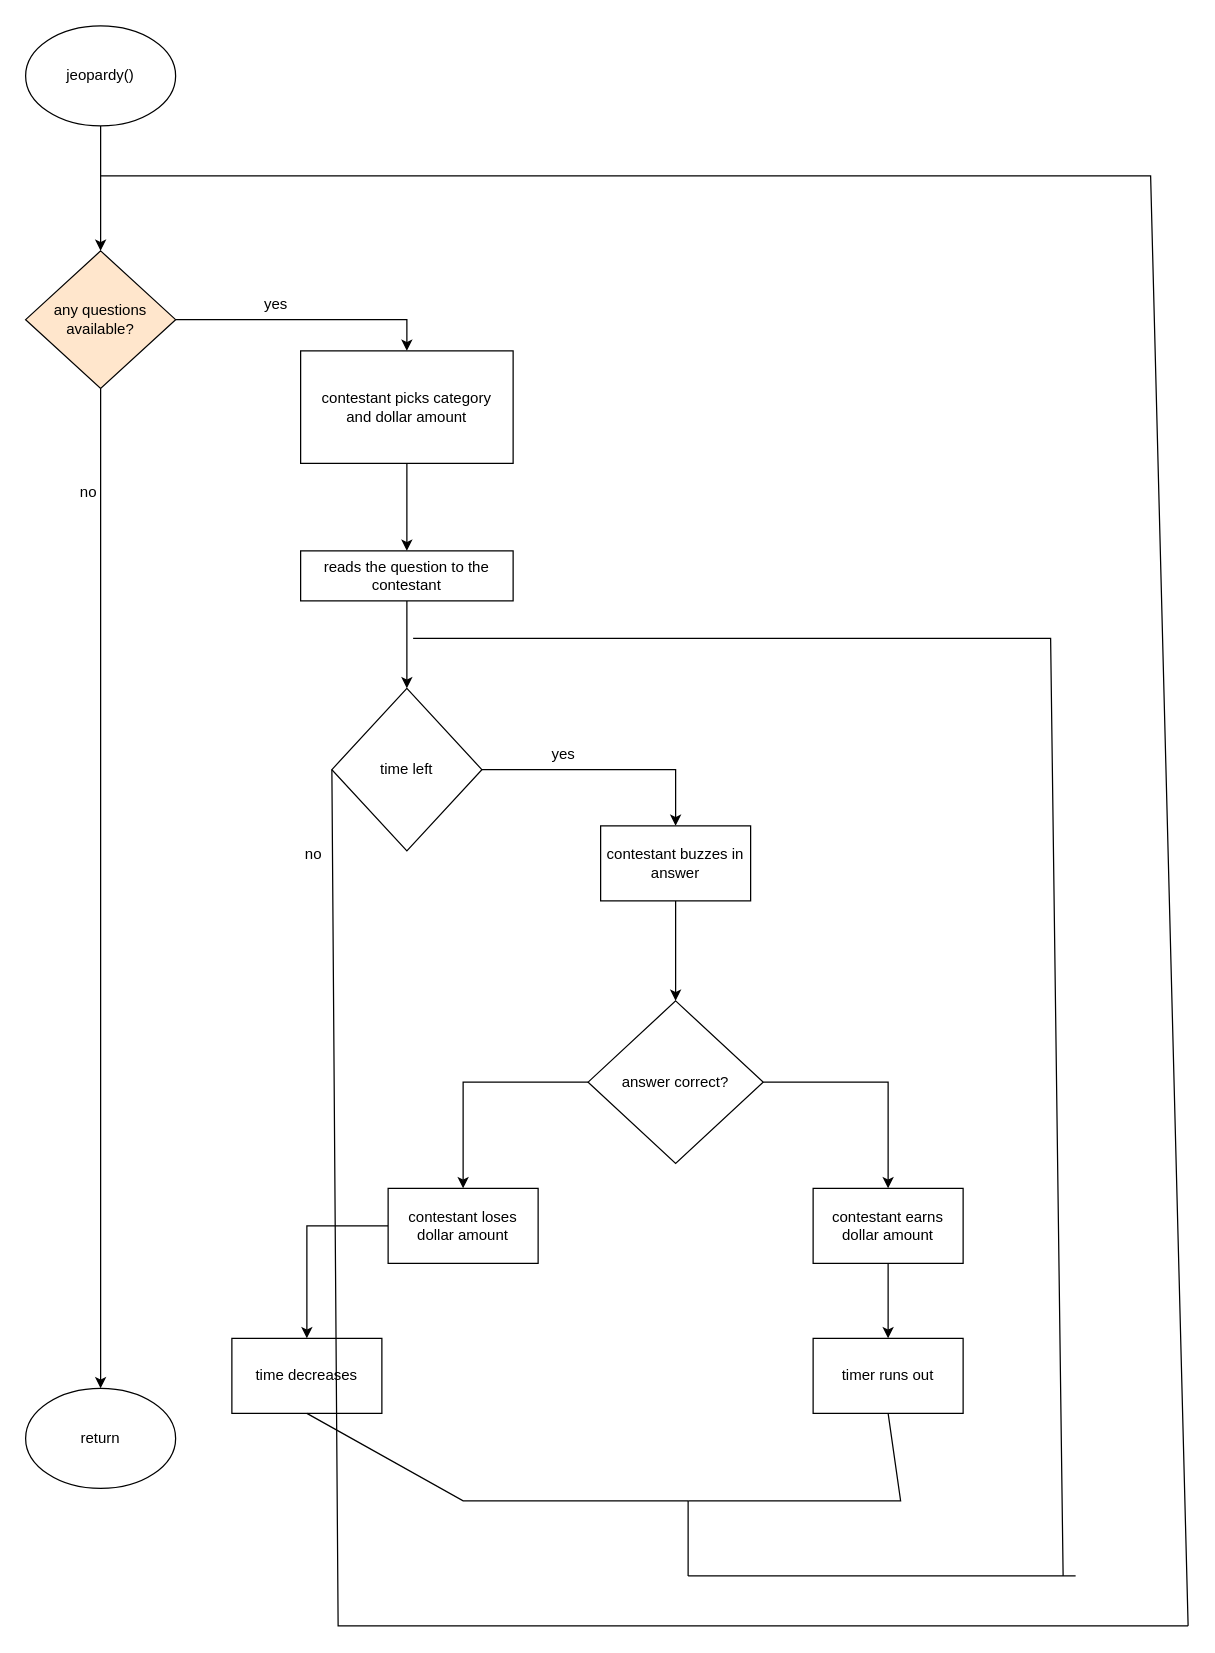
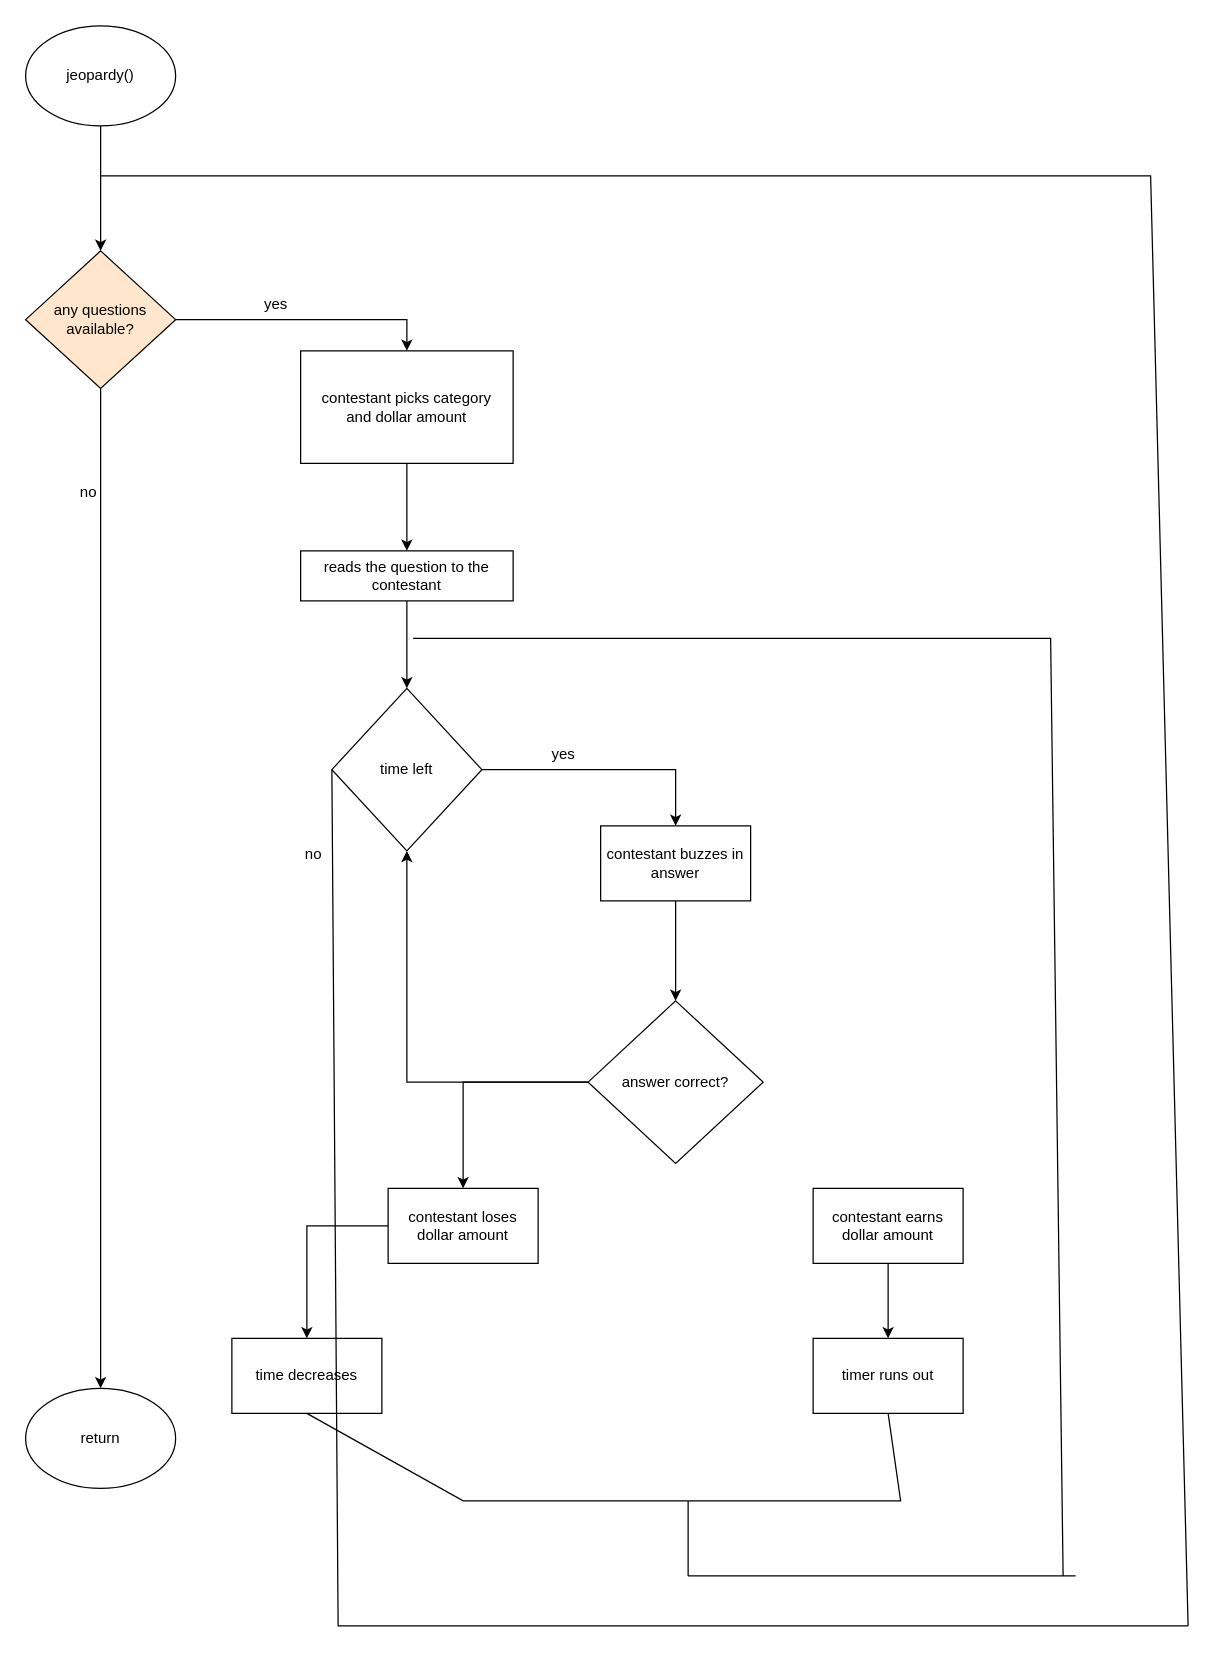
(874, 1082) -> (407, 998)
